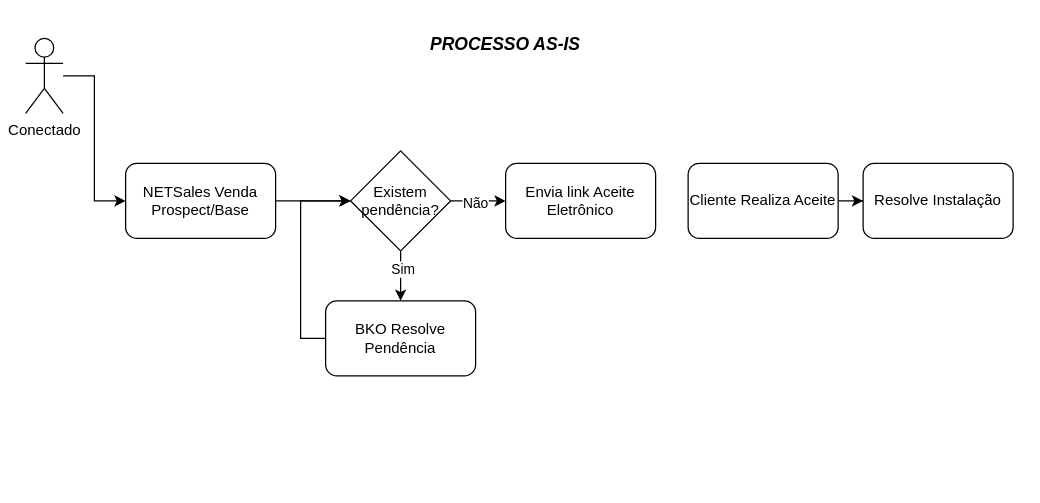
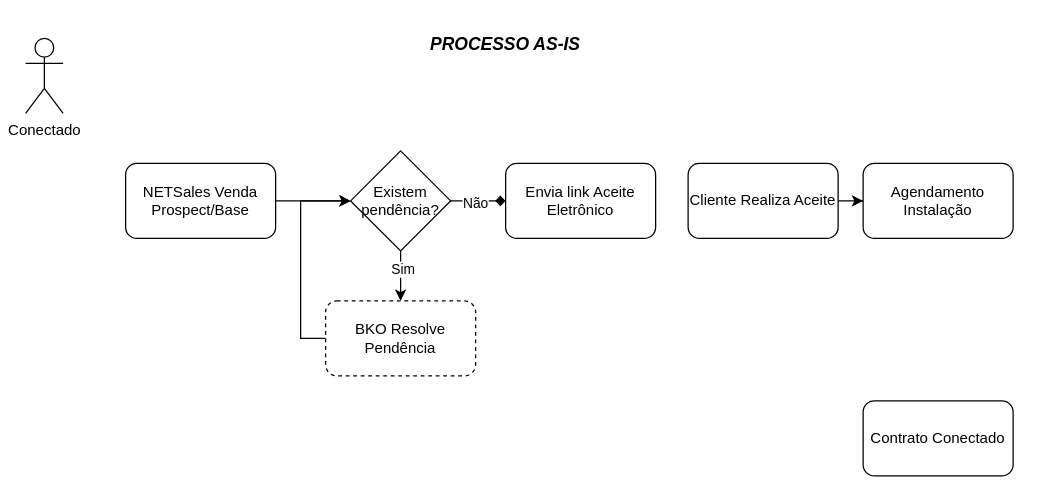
(94, 134) -> none
(496, 201) -> (495, 201)
(938, 201) -> (938, 201)
(401, 338) -> (401, 338)
none -> (938, 438)
